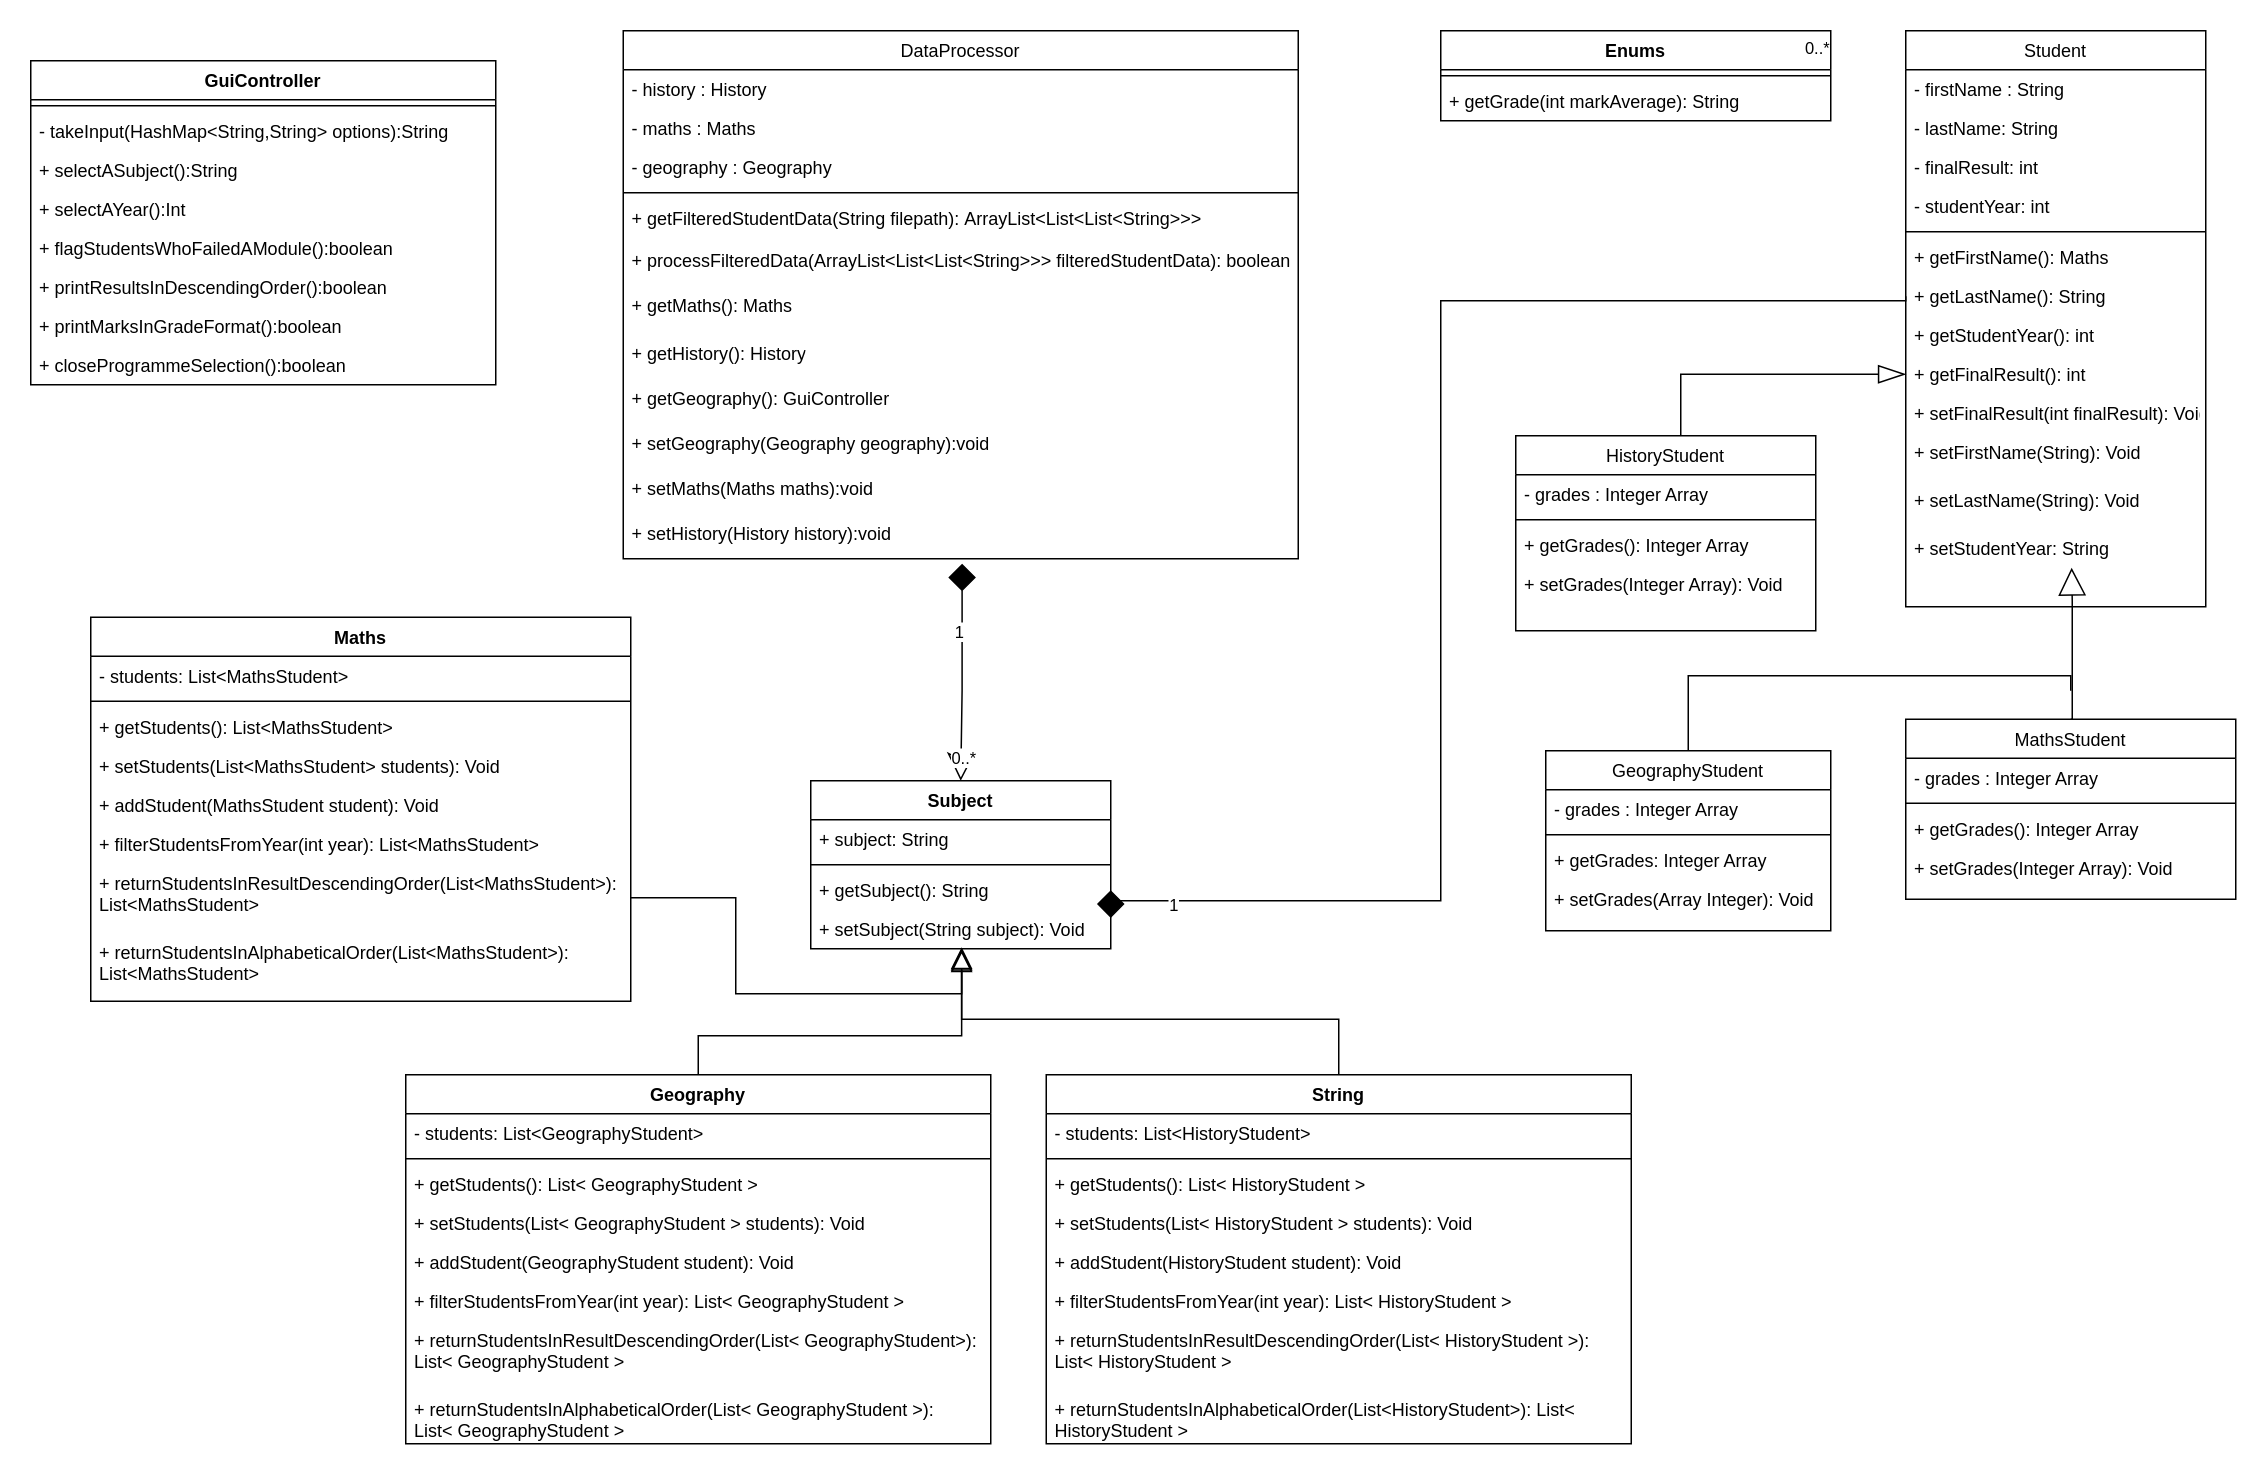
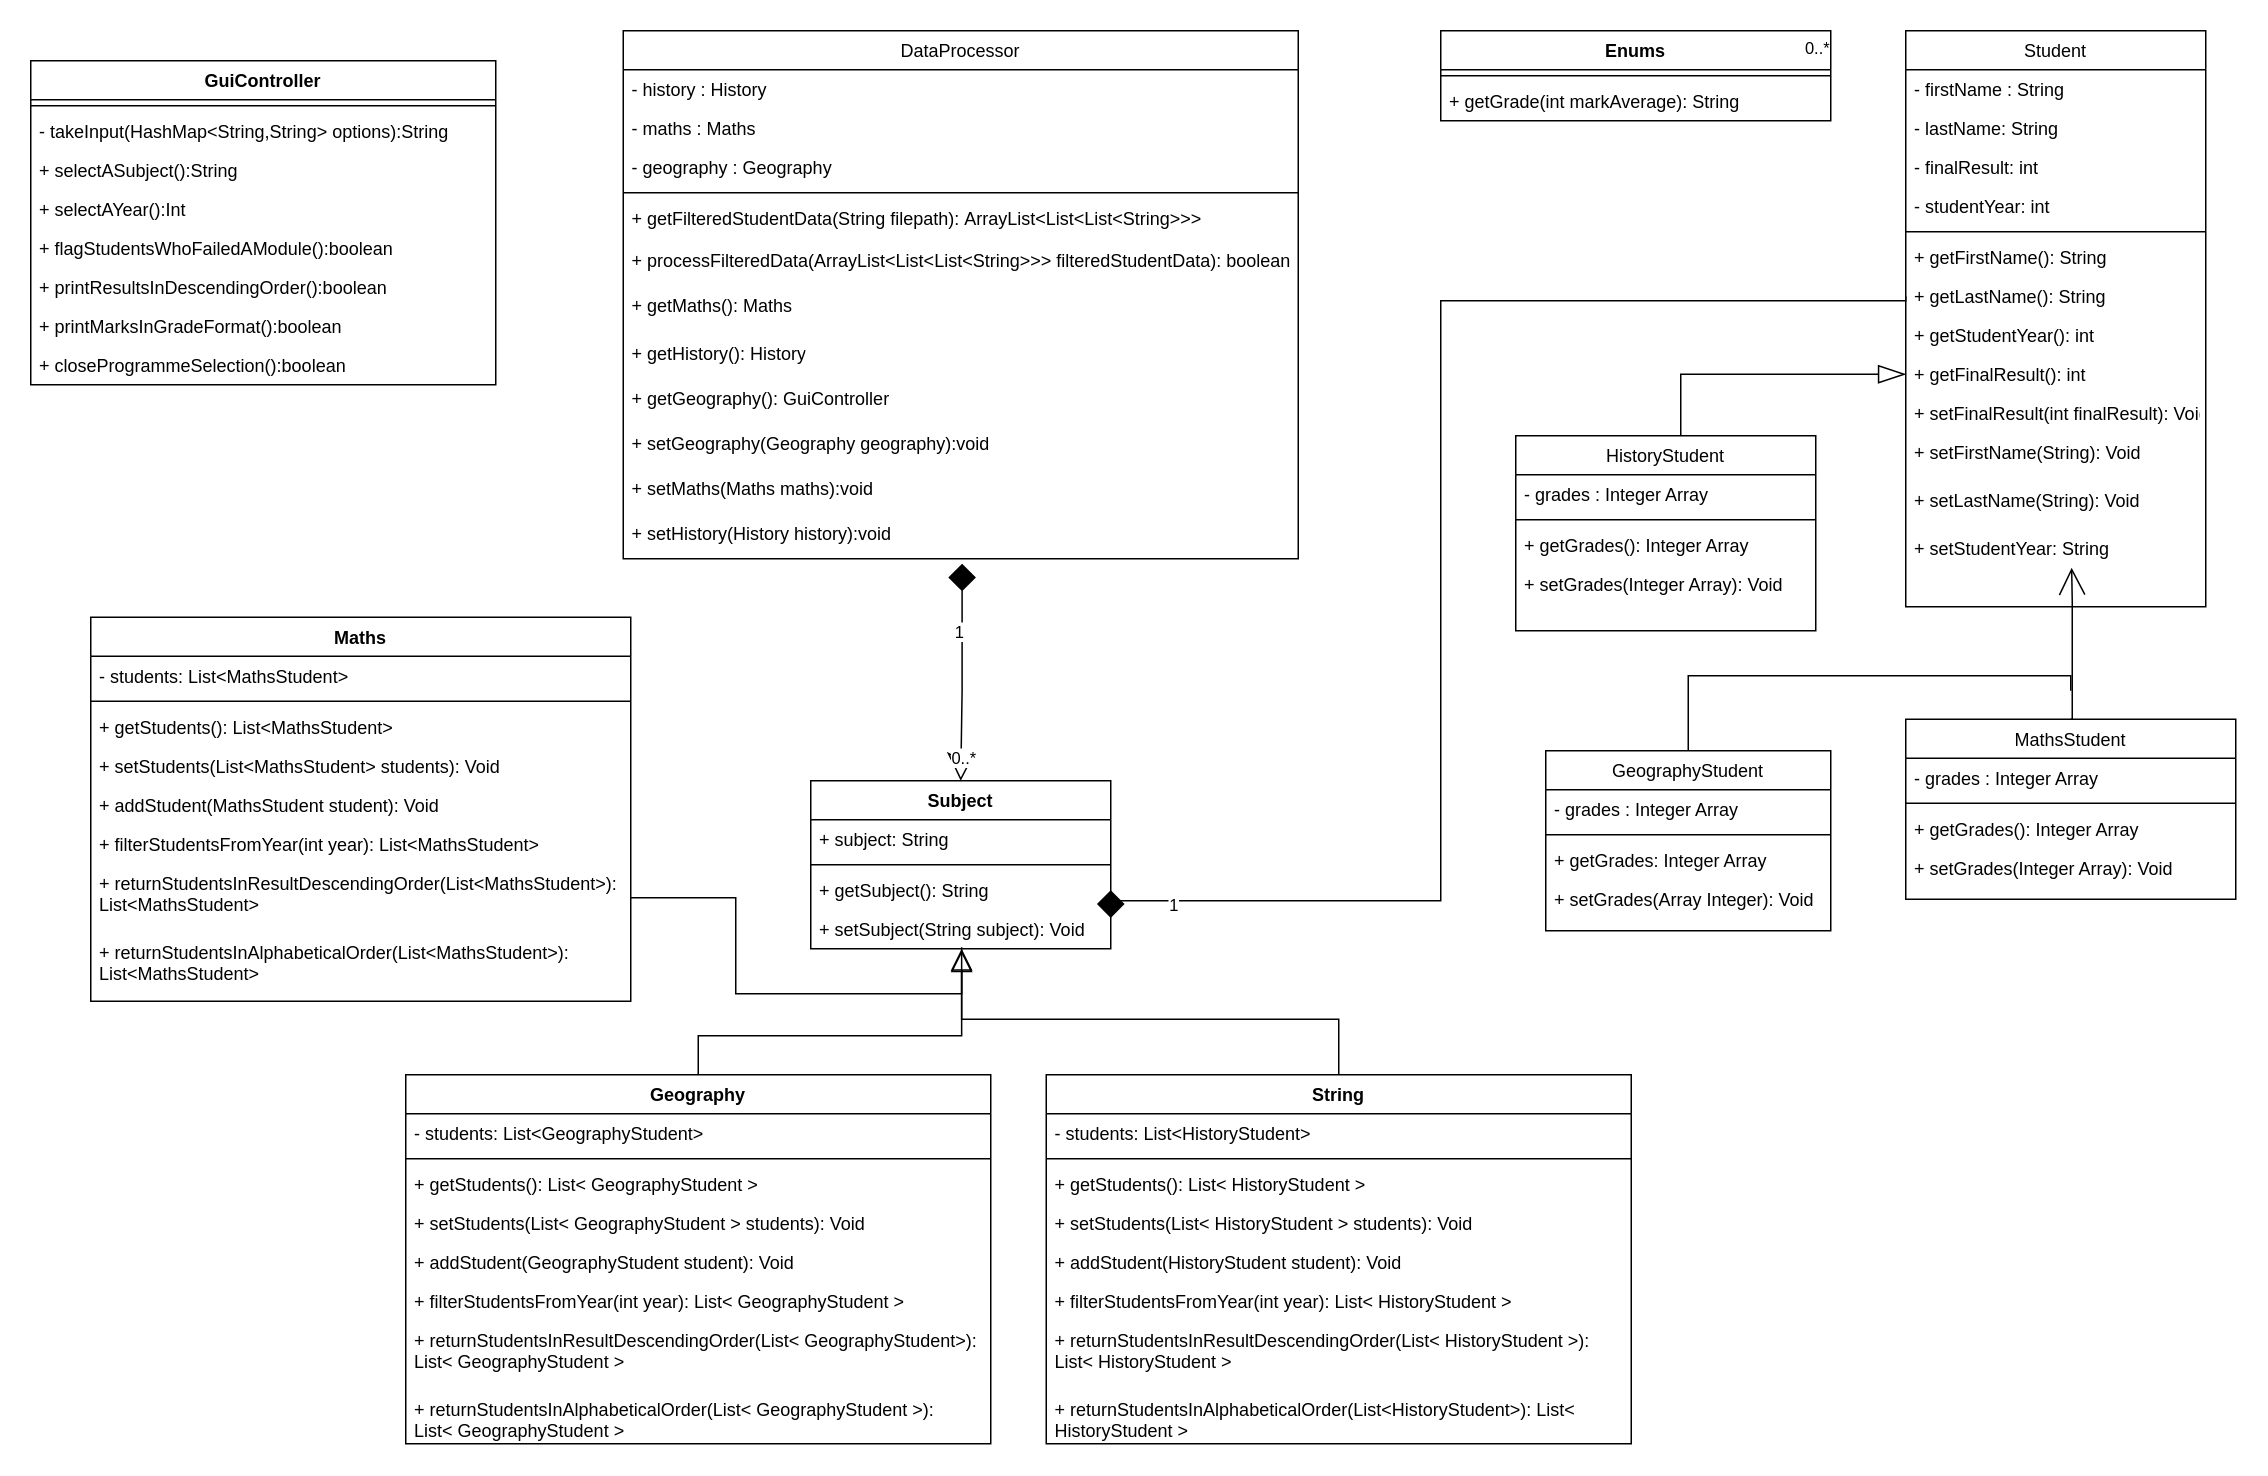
(2021, 258) -> (2023, 258)
(2072, 596) -> (2072, 584)
(962, 968) -> (962, 960)
